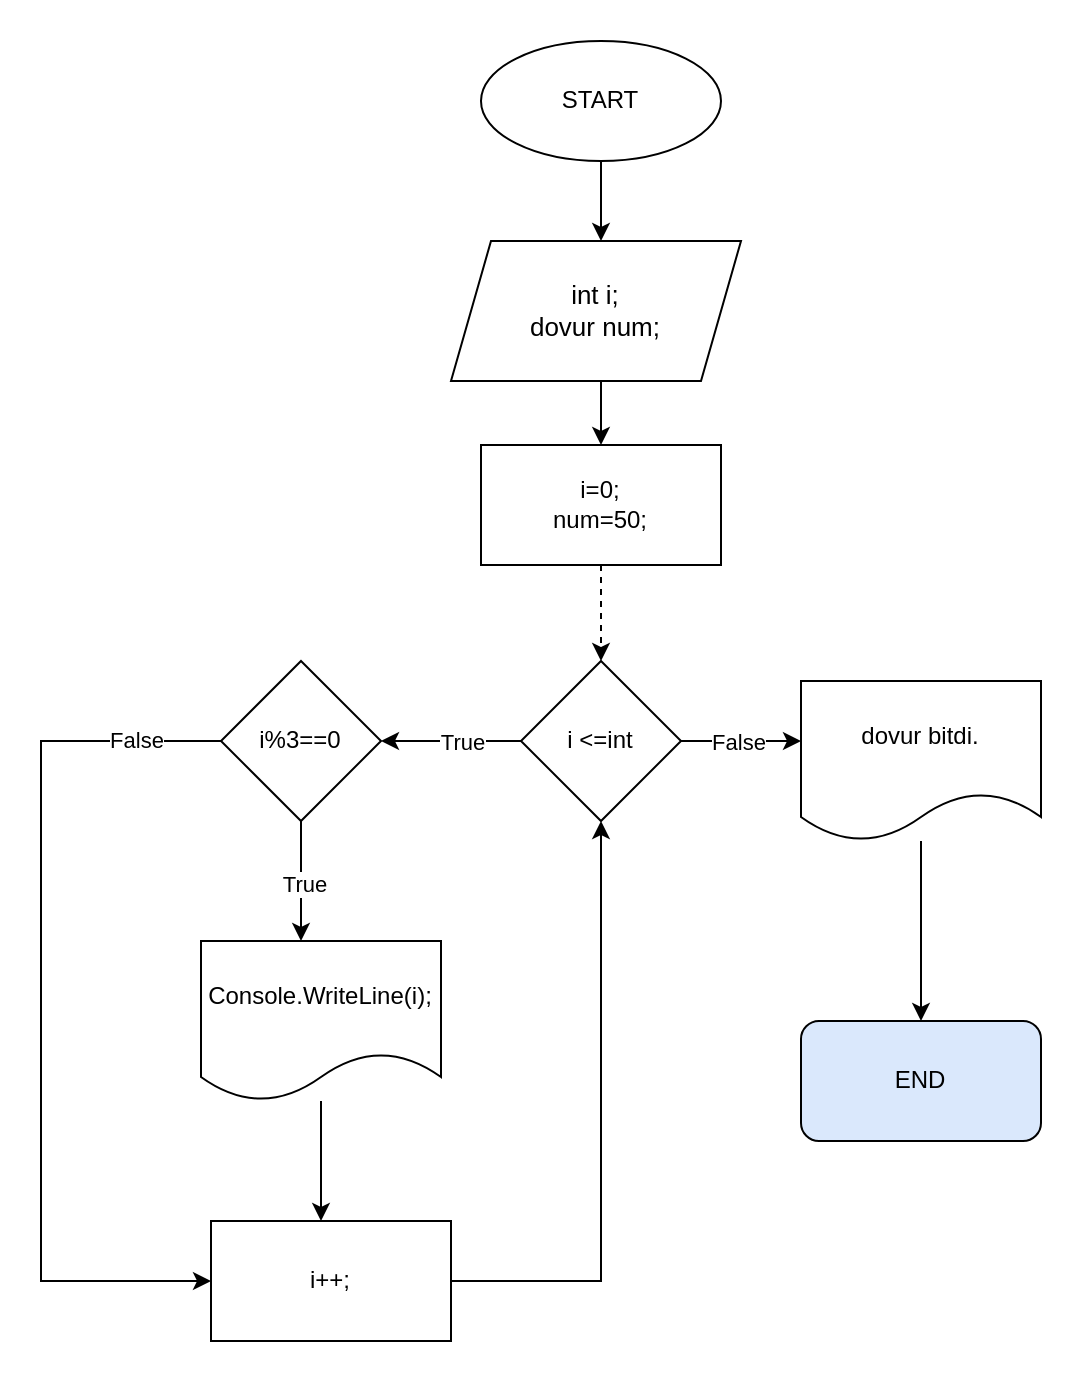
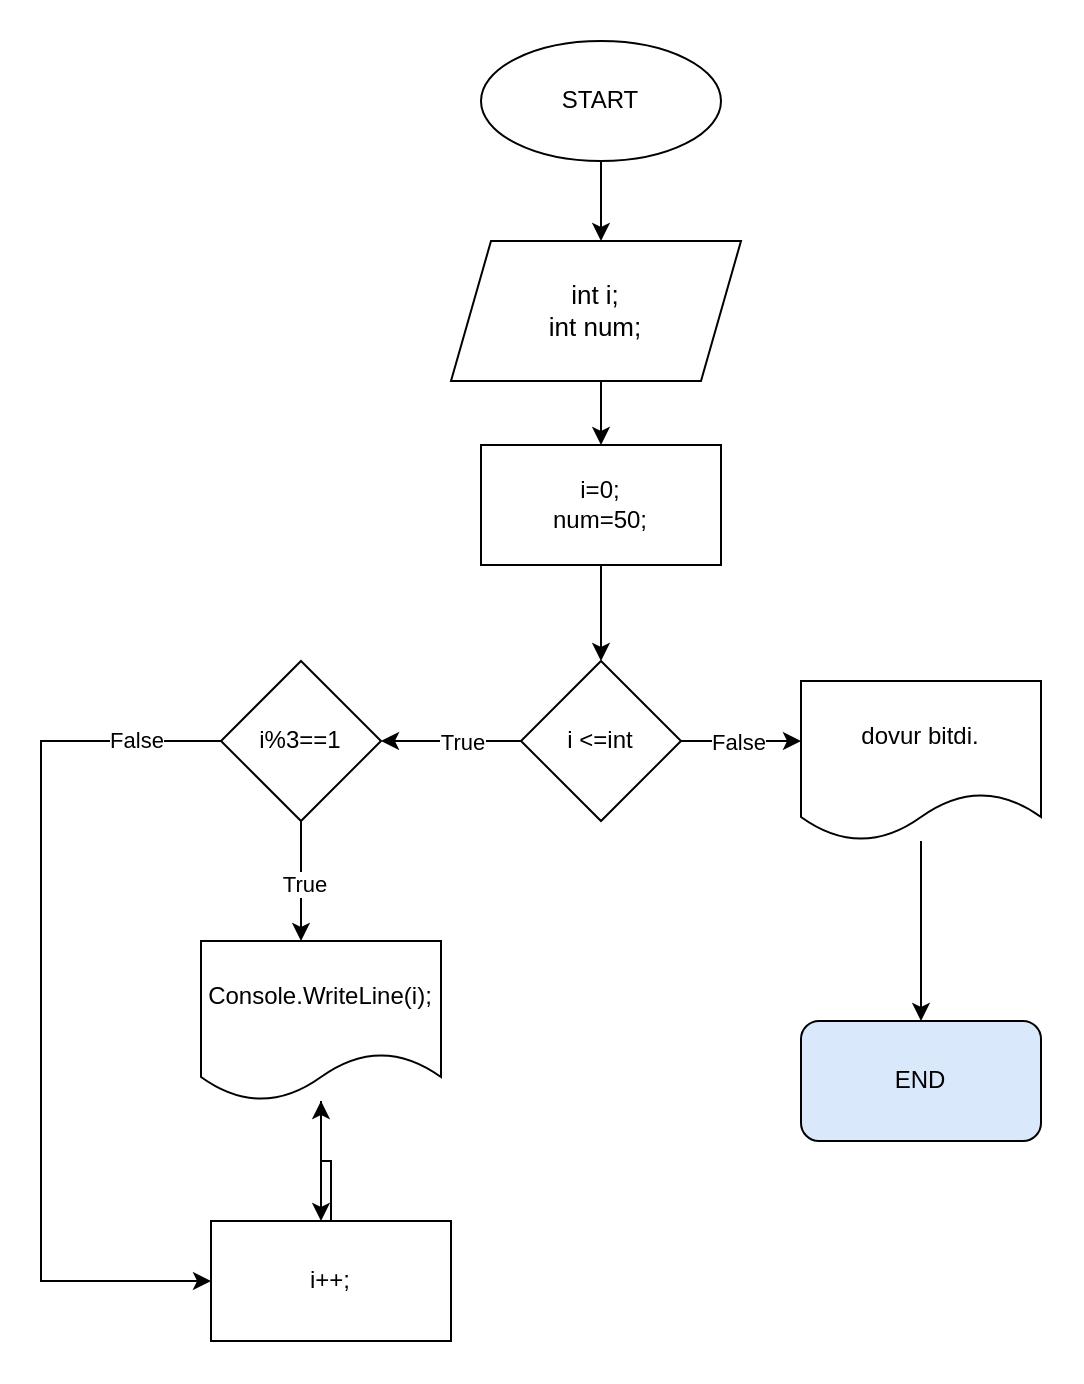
(596, 311) -> (596, 311)
(601, 608) -> (601, 608)
(301, 741) -> (301, 741)
(601, 1133) -> (331, 1188)
